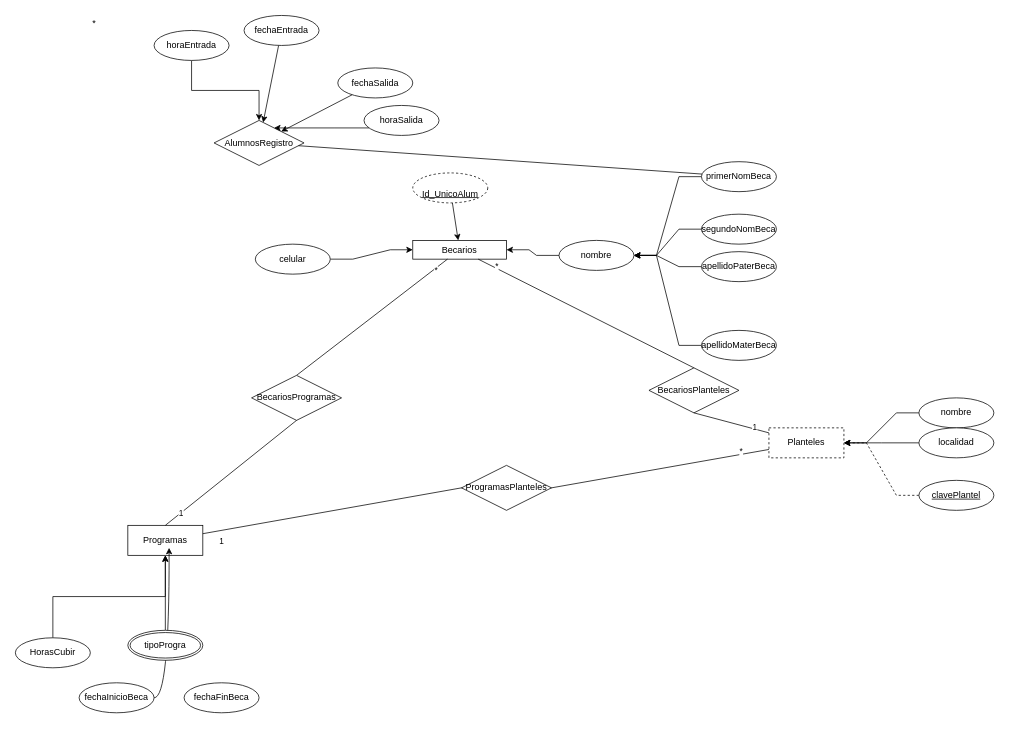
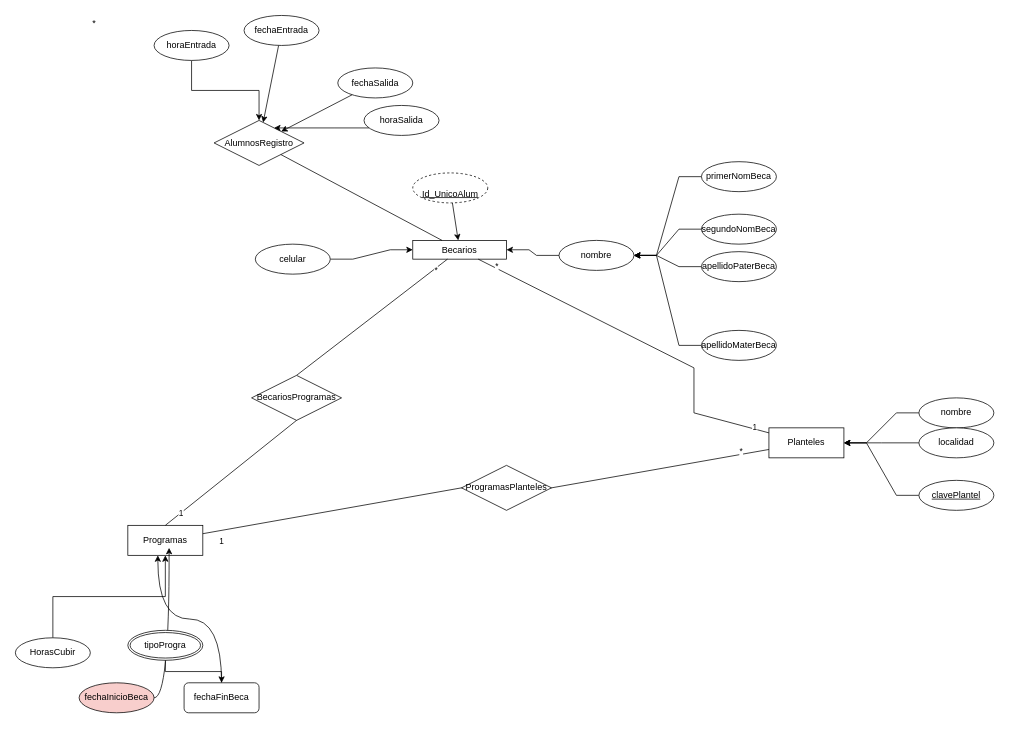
(500, 160) -> (362, 197)
(694, 390) -> none
(807, 443) -> (807, 443)
(887, 479) -> (887, 479)
(165, 614) -> (191, 672)
none -> (209, 628)
(117, 698) -> (117, 698)
(222, 698) -> (222, 698)
